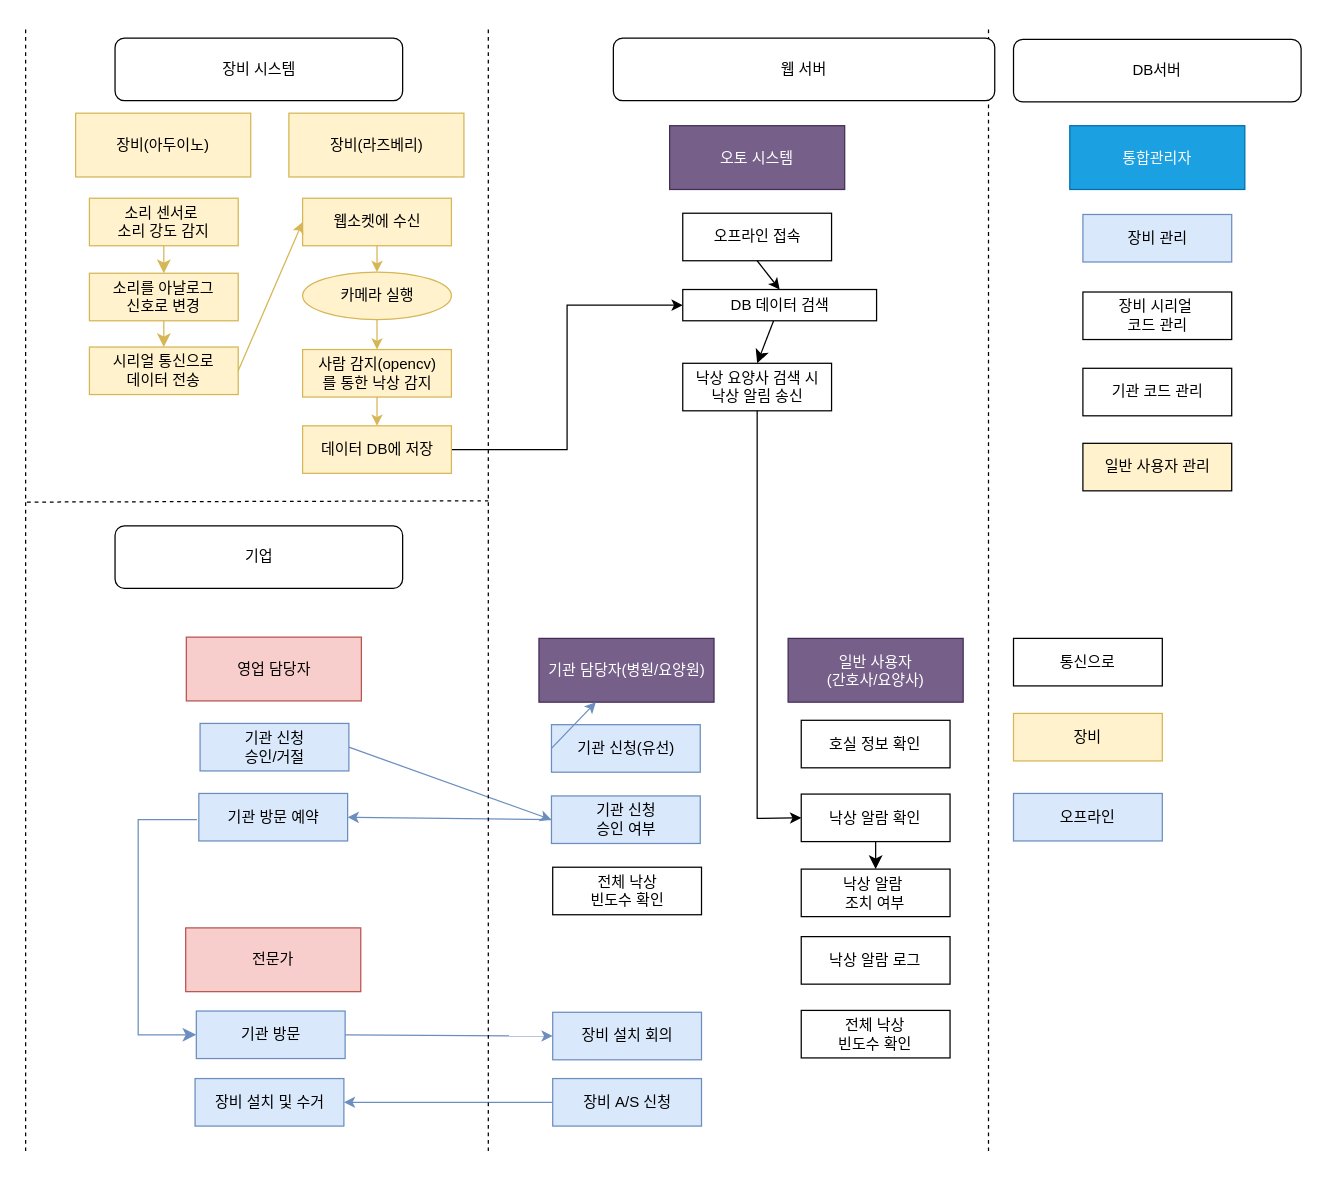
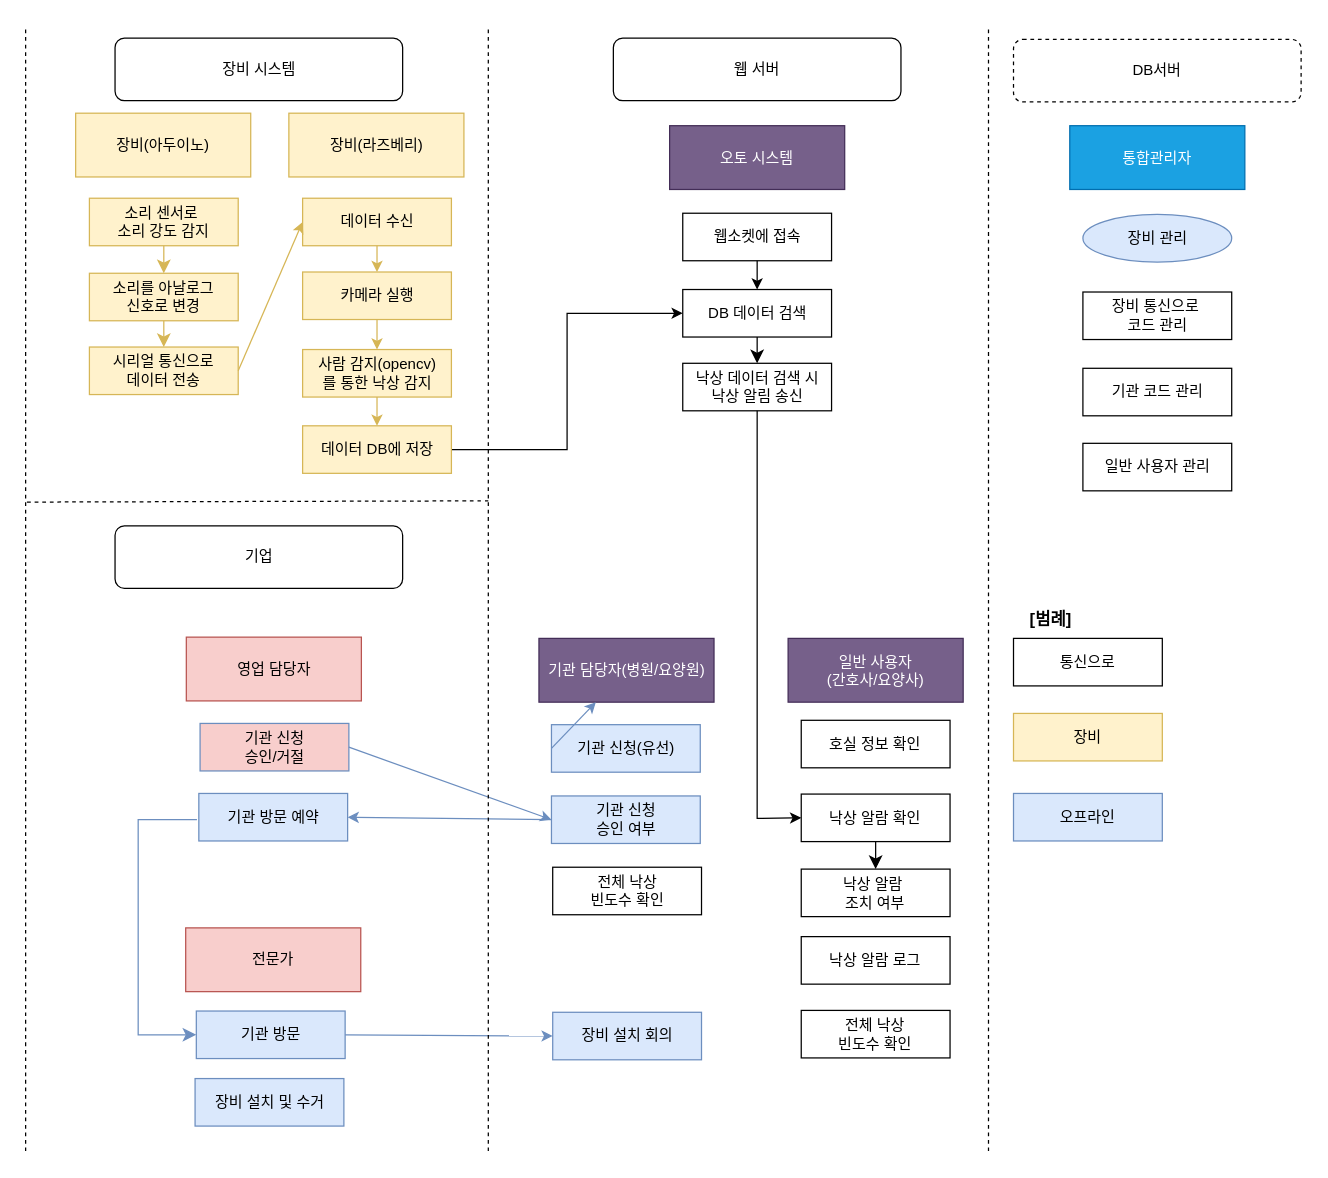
(804, 69) -> (757, 69)
(1157, 71) -> (1157, 71)
(378, 222) -> (378, 222)
(758, 237) -> (758, 237)
(1157, 238) -> (1157, 238)
(377, 296) -> (377, 296)
(779, 305) -> (757, 313)
(1158, 316) -> (1158, 316)
(758, 387) -> (758, 387)
(1157, 467) -> (1157, 467)
none -> (1051, 619)
(274, 747) -> (274, 747)
(452, 1102) -> none
(627, 1102) -> none
